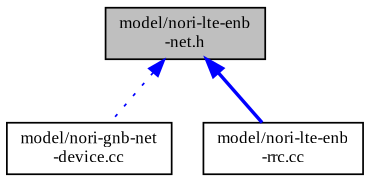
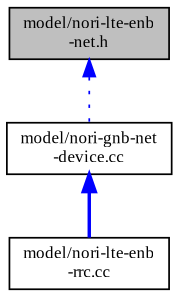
(240, 98) -> (89, 215)
